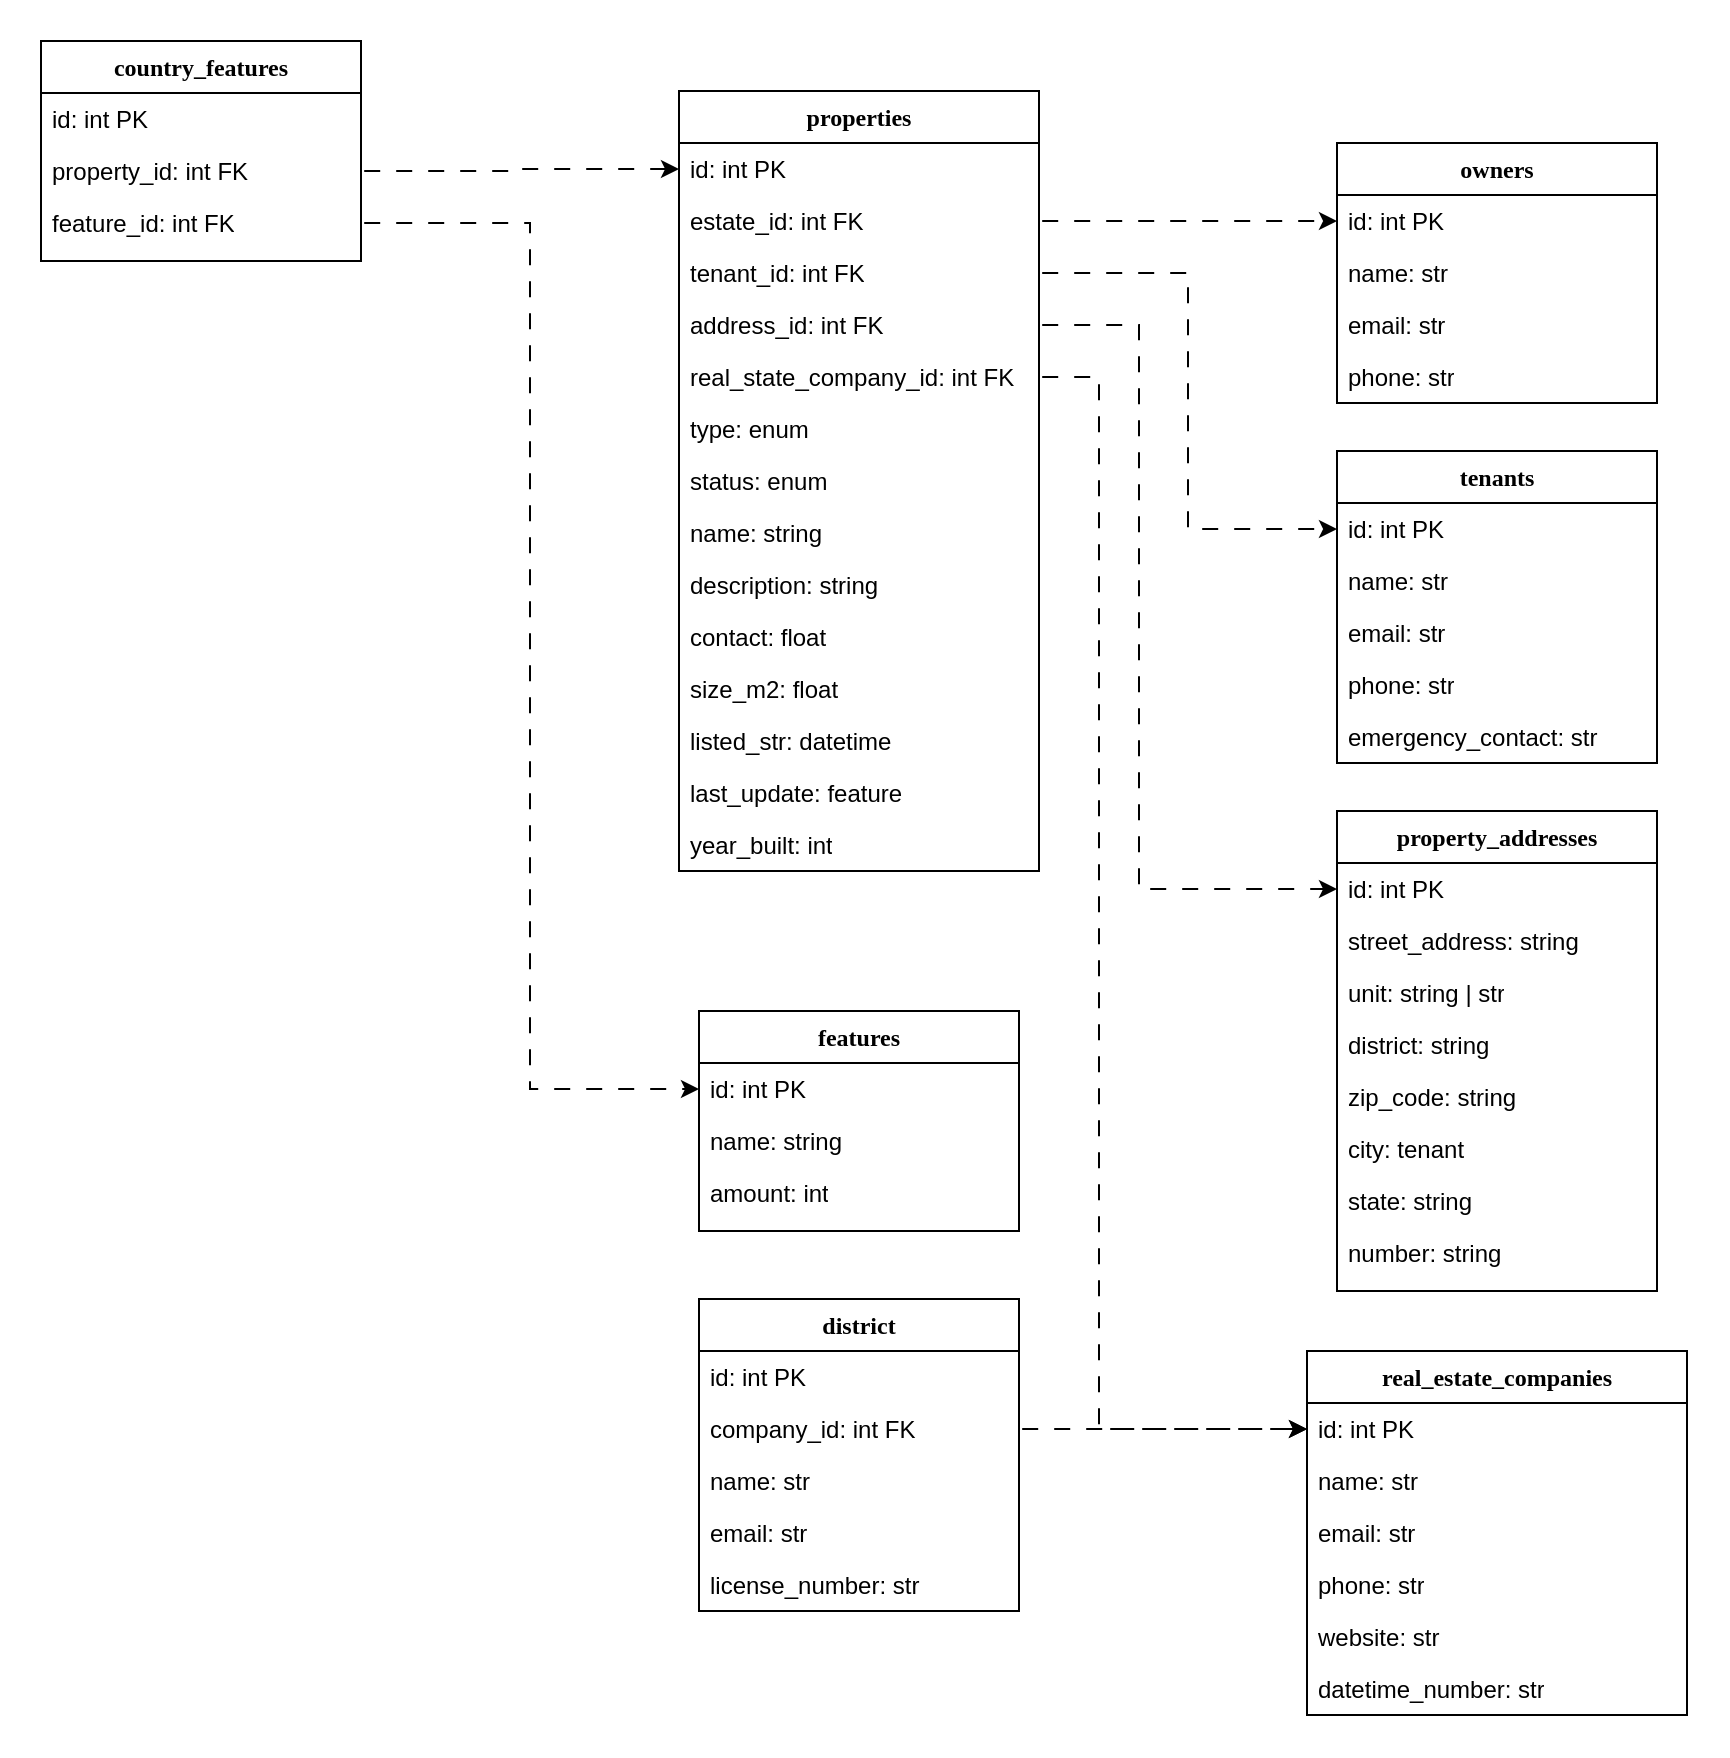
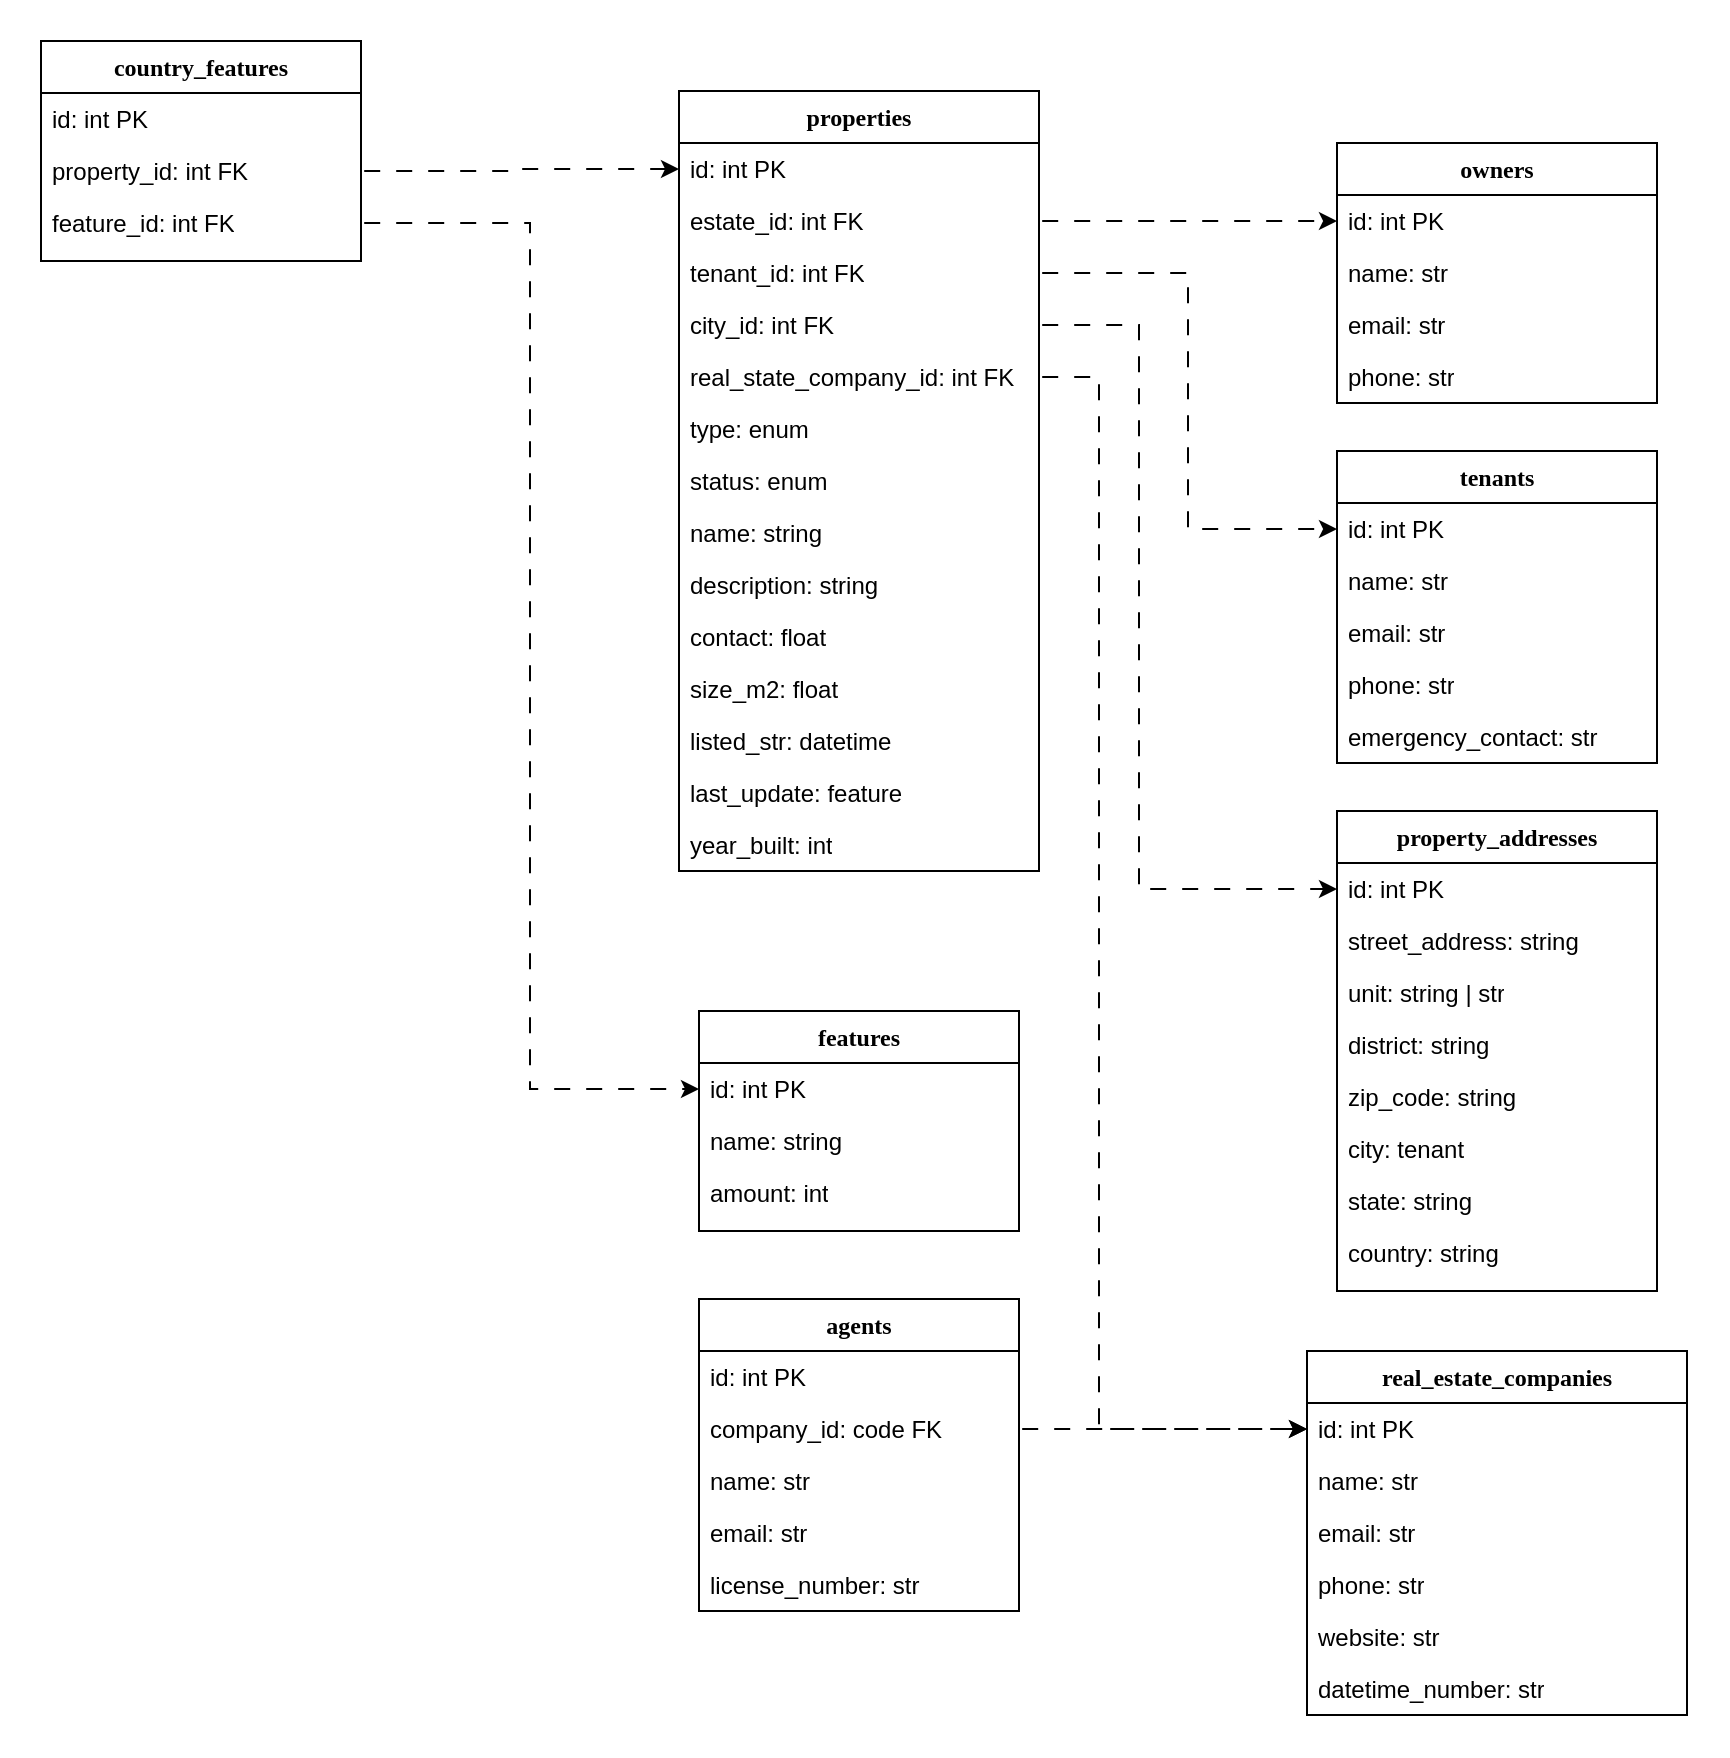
(796, 327) -> (773, 327)
(1434, 1255) -> (1440, 1255)
(860, 1327) -> (860, 1327)
(816, 1431) -> (826, 1431)
